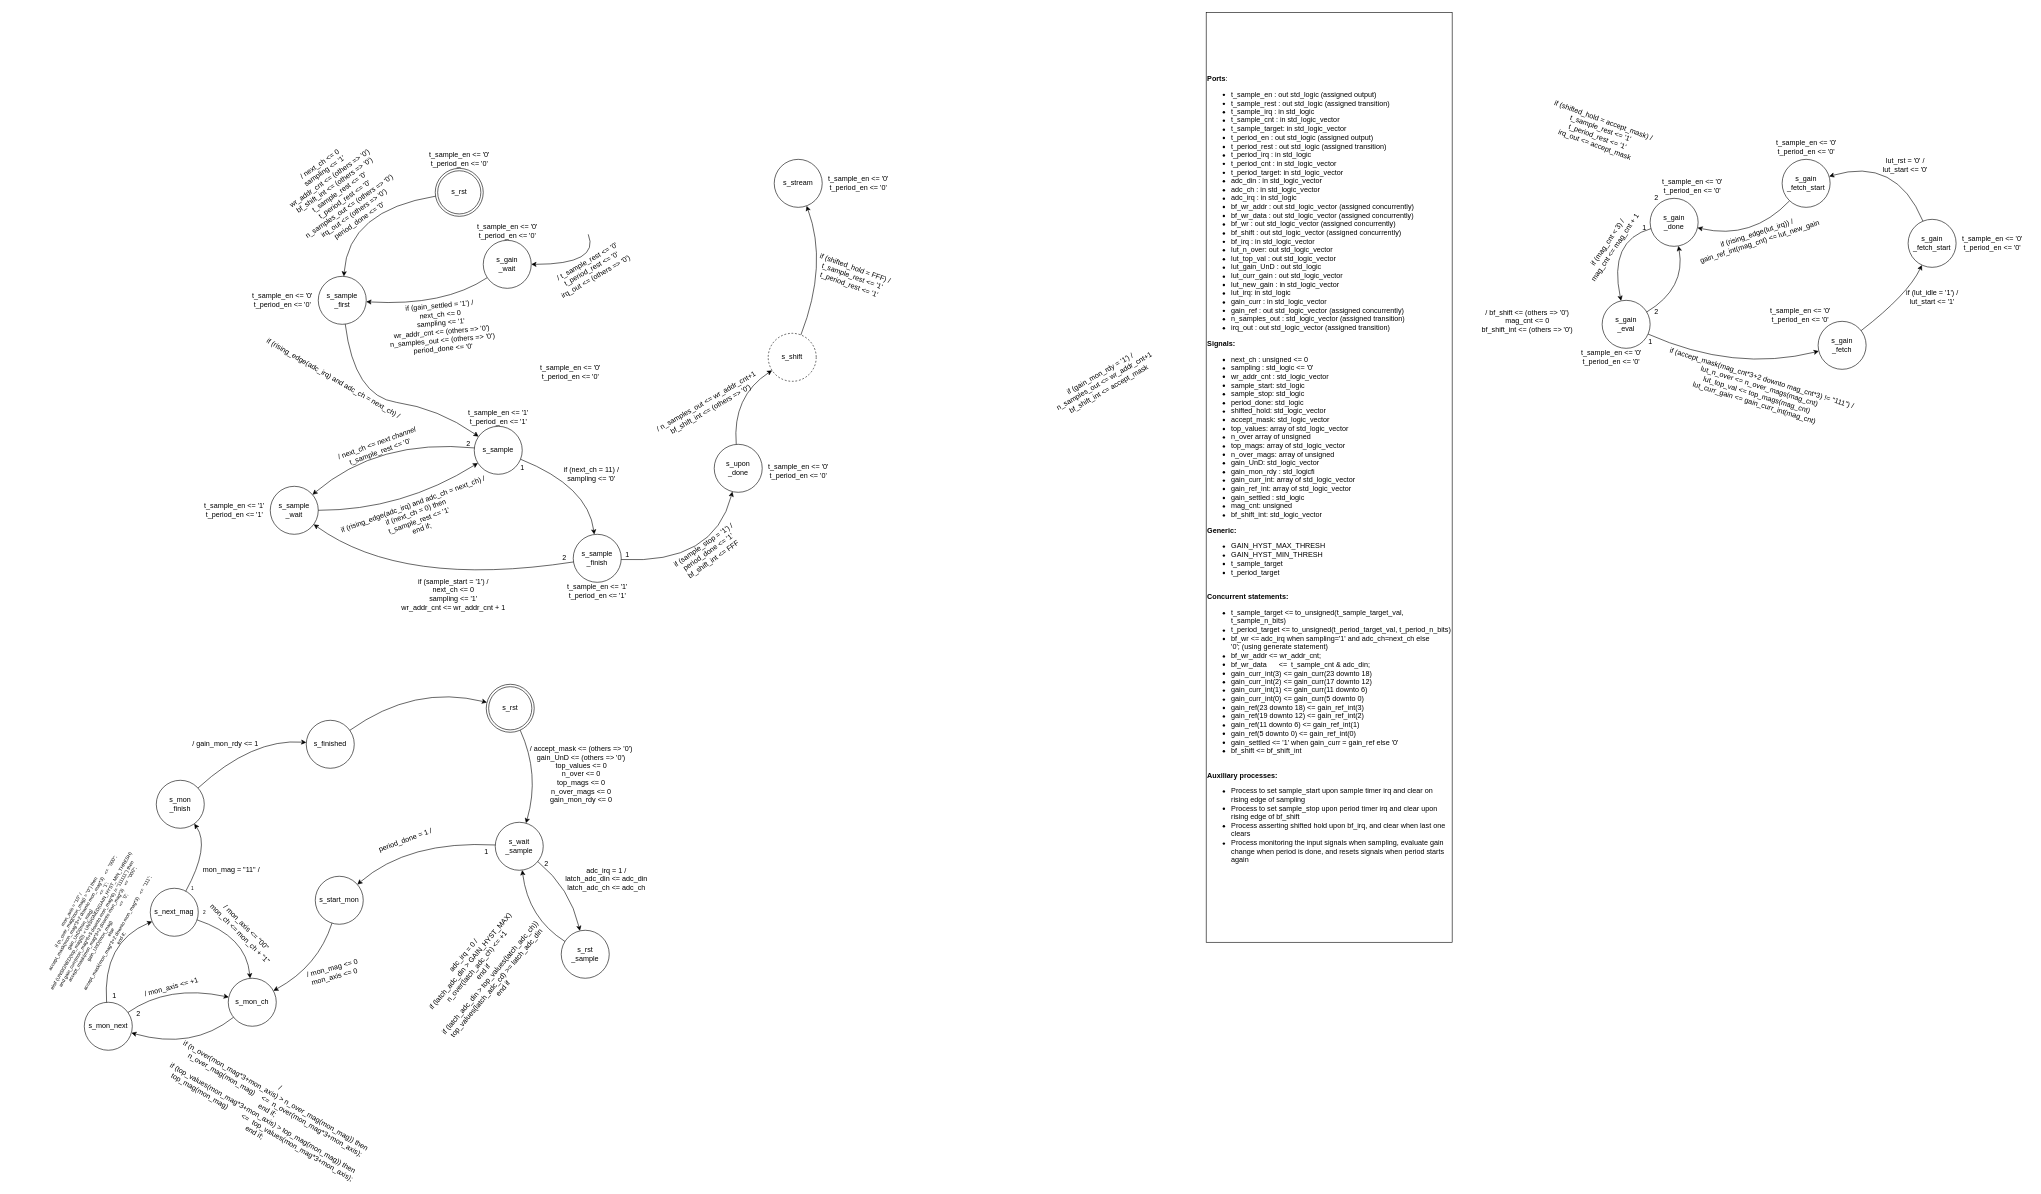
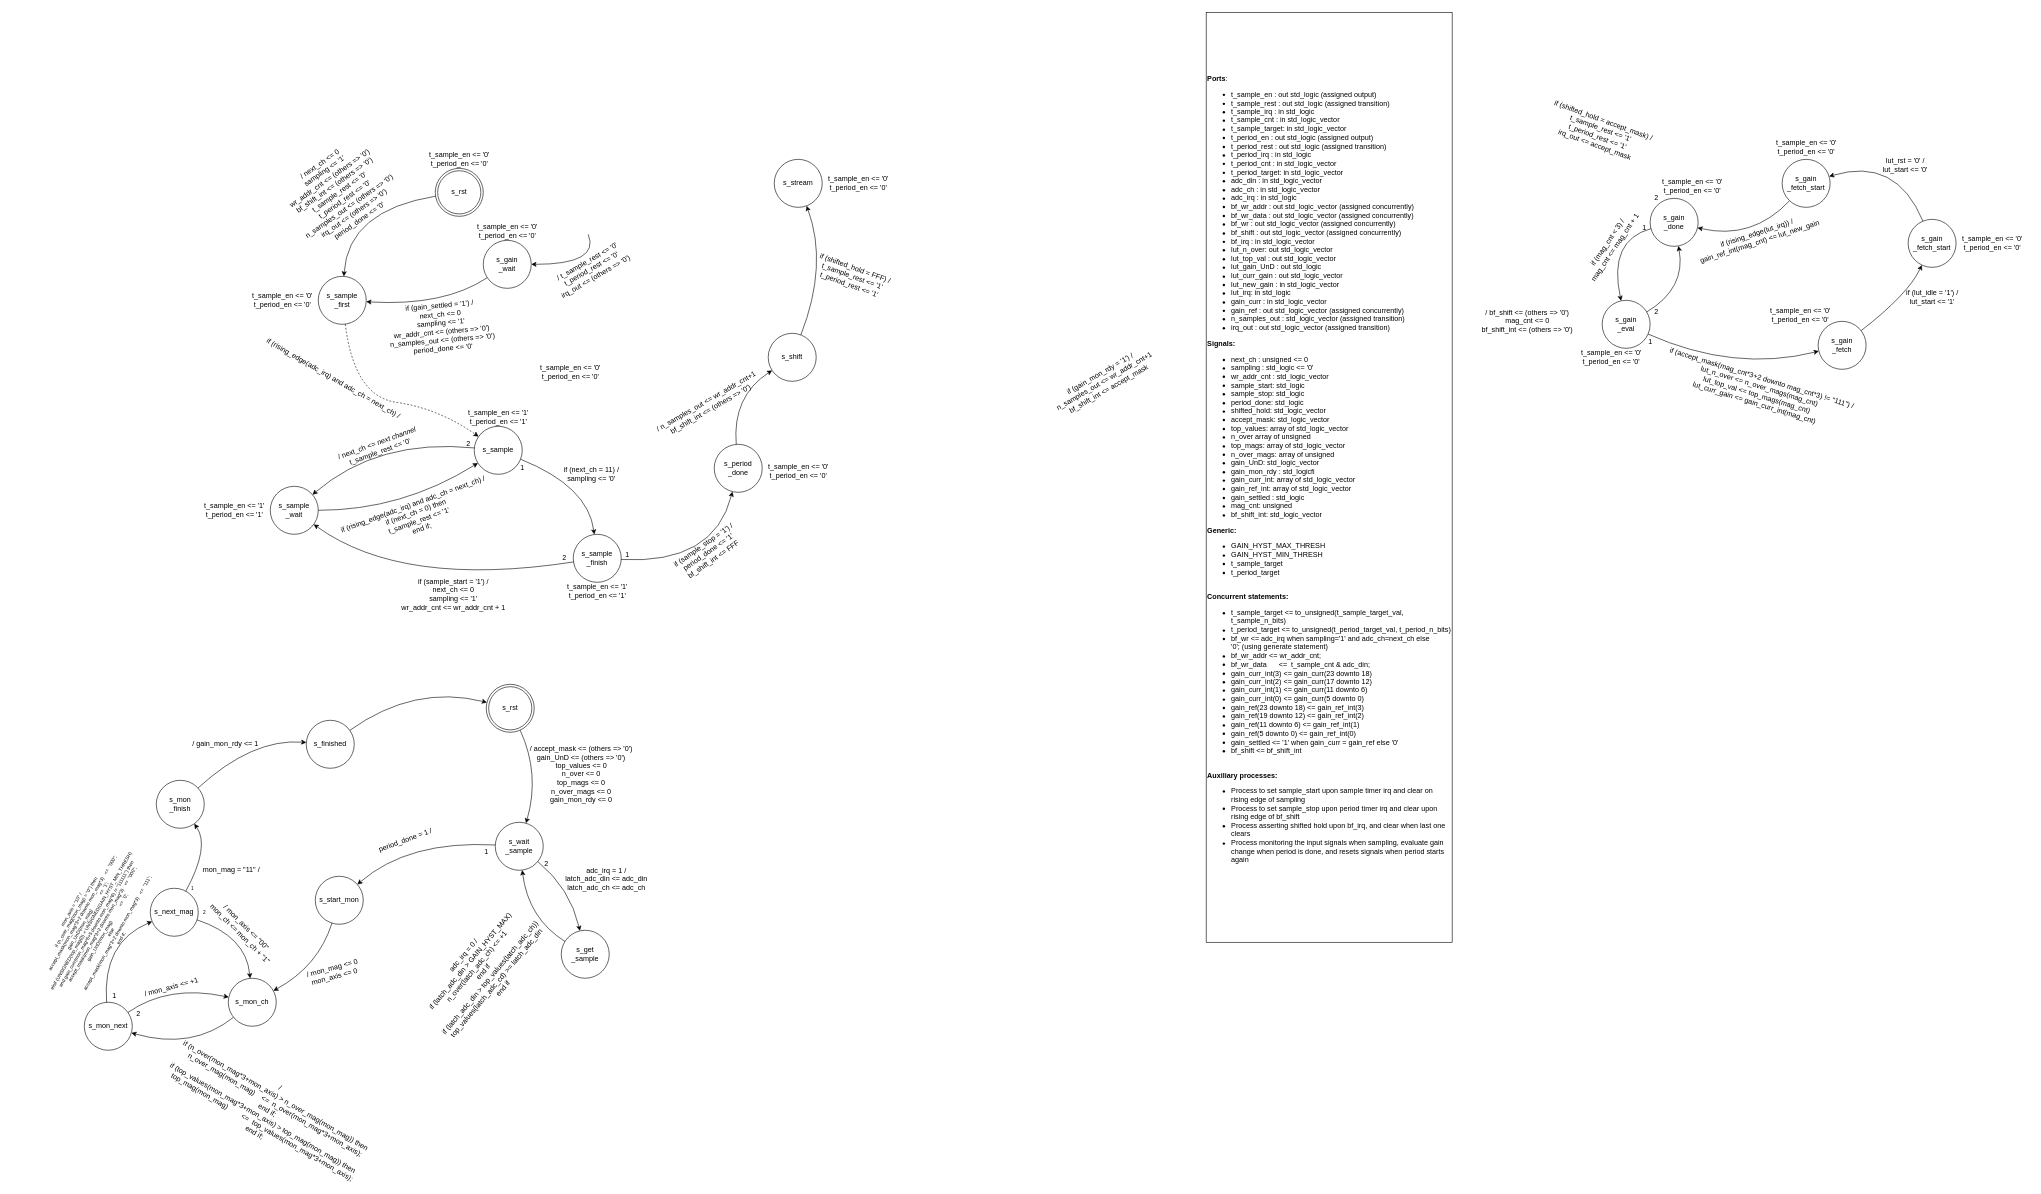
(792, 357) -> (792, 357)
(389, 401) -> (389, 401)
(738, 468) -> (738, 468)
(585, 954) -> (585, 954)
